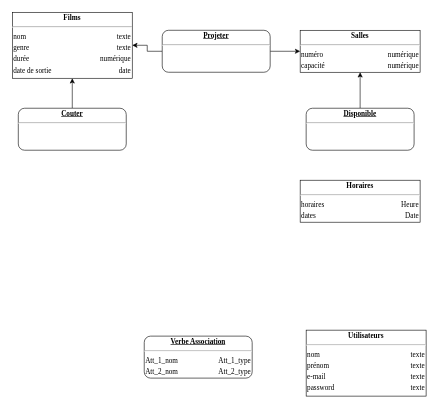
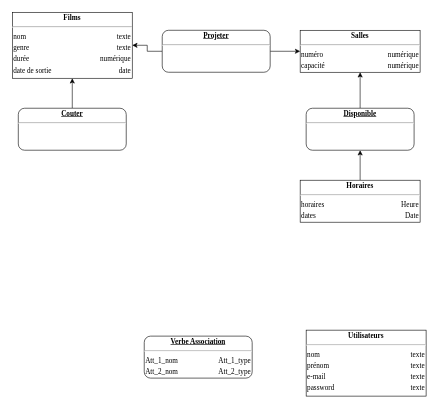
none -> (360, 155)
